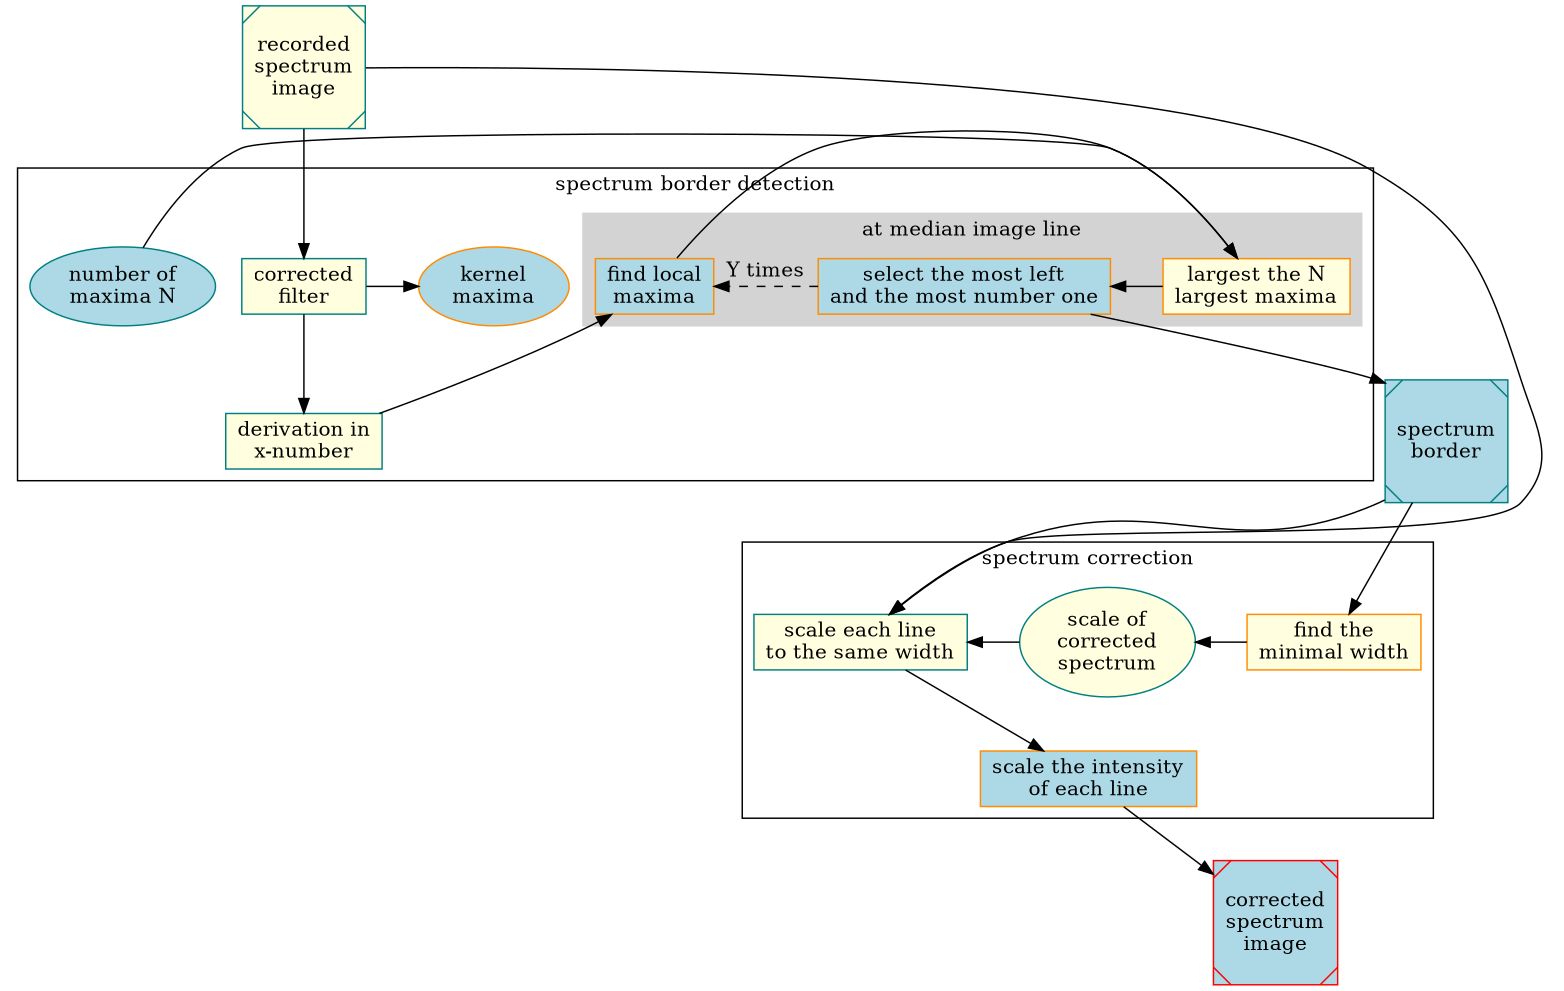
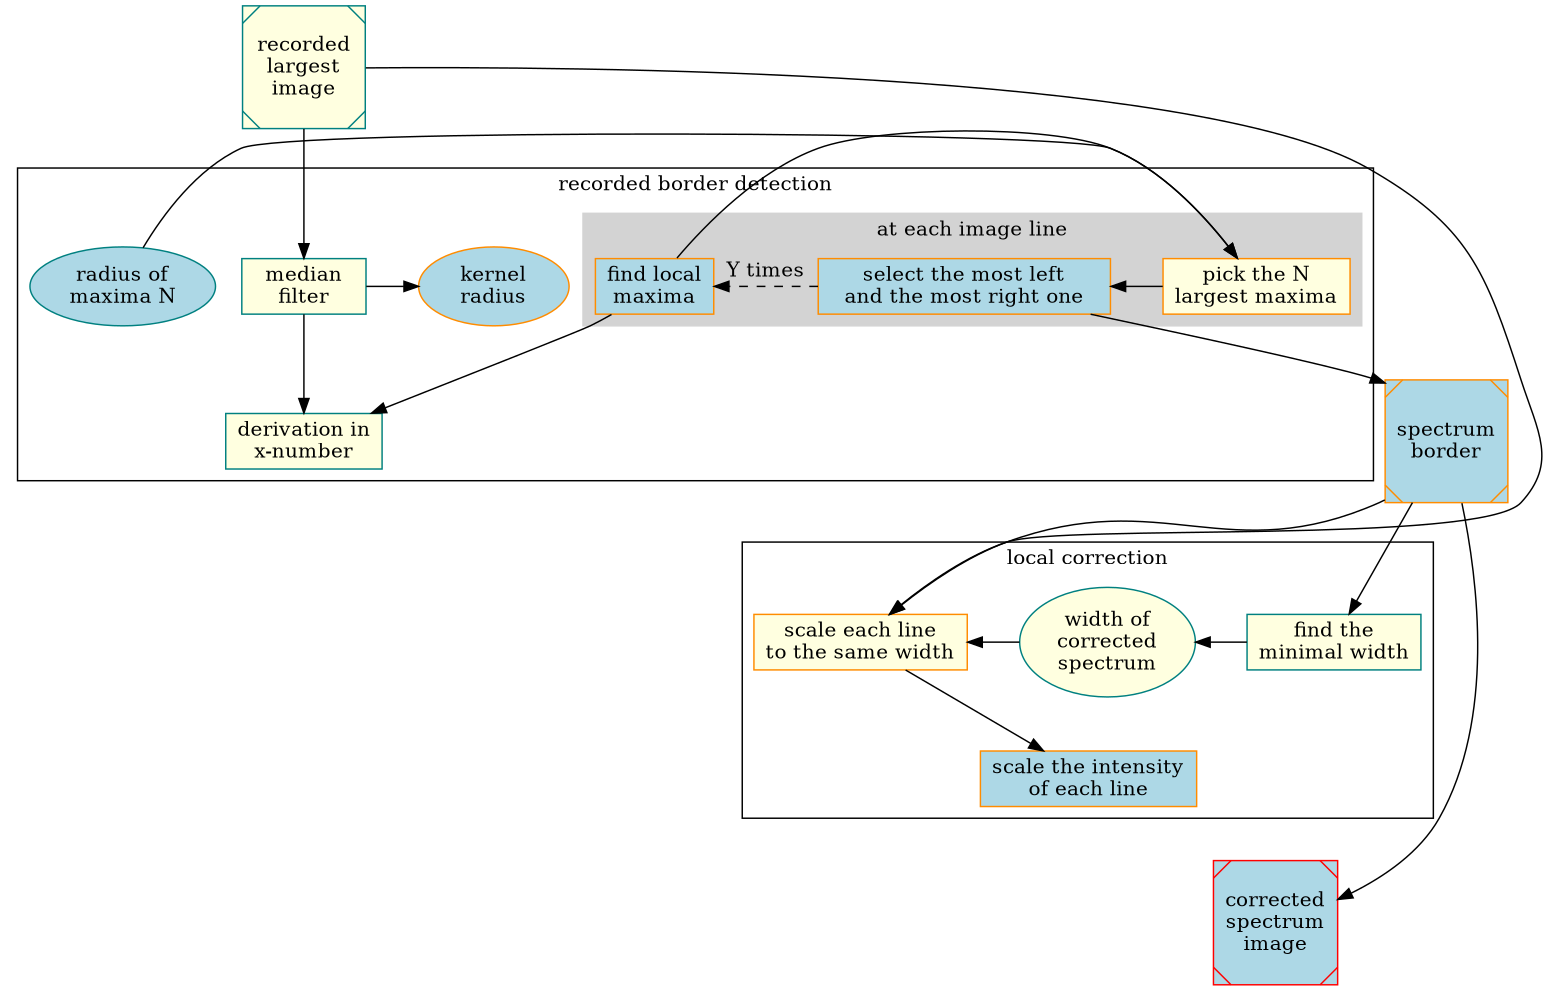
(304, 67) -> (304, 67)
(695, 185) -> (695, 185)
(972, 230) -> (972, 230)
(123, 286) -> (123, 286)
(304, 286) -> (304, 286)
(494, 286) -> (494, 286)
(964, 286) -> (964, 286)
(1257, 286) -> (1257, 286)
(490, 371) -> (499, 363)
(1447, 441) -> (1447, 441)
(1088, 559) -> (1088, 559)
(861, 642) -> (861, 642)
(1108, 642) -> (1108, 642)
(1334, 642) -> (1334, 642)
(1162, 836) -> (1471, 721)
